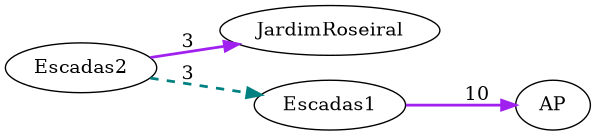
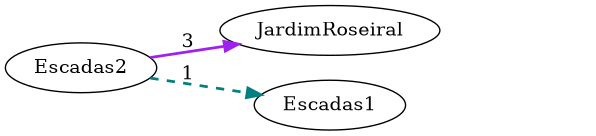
(188, 74) -> (188, 74)
(553, 105) -> none
